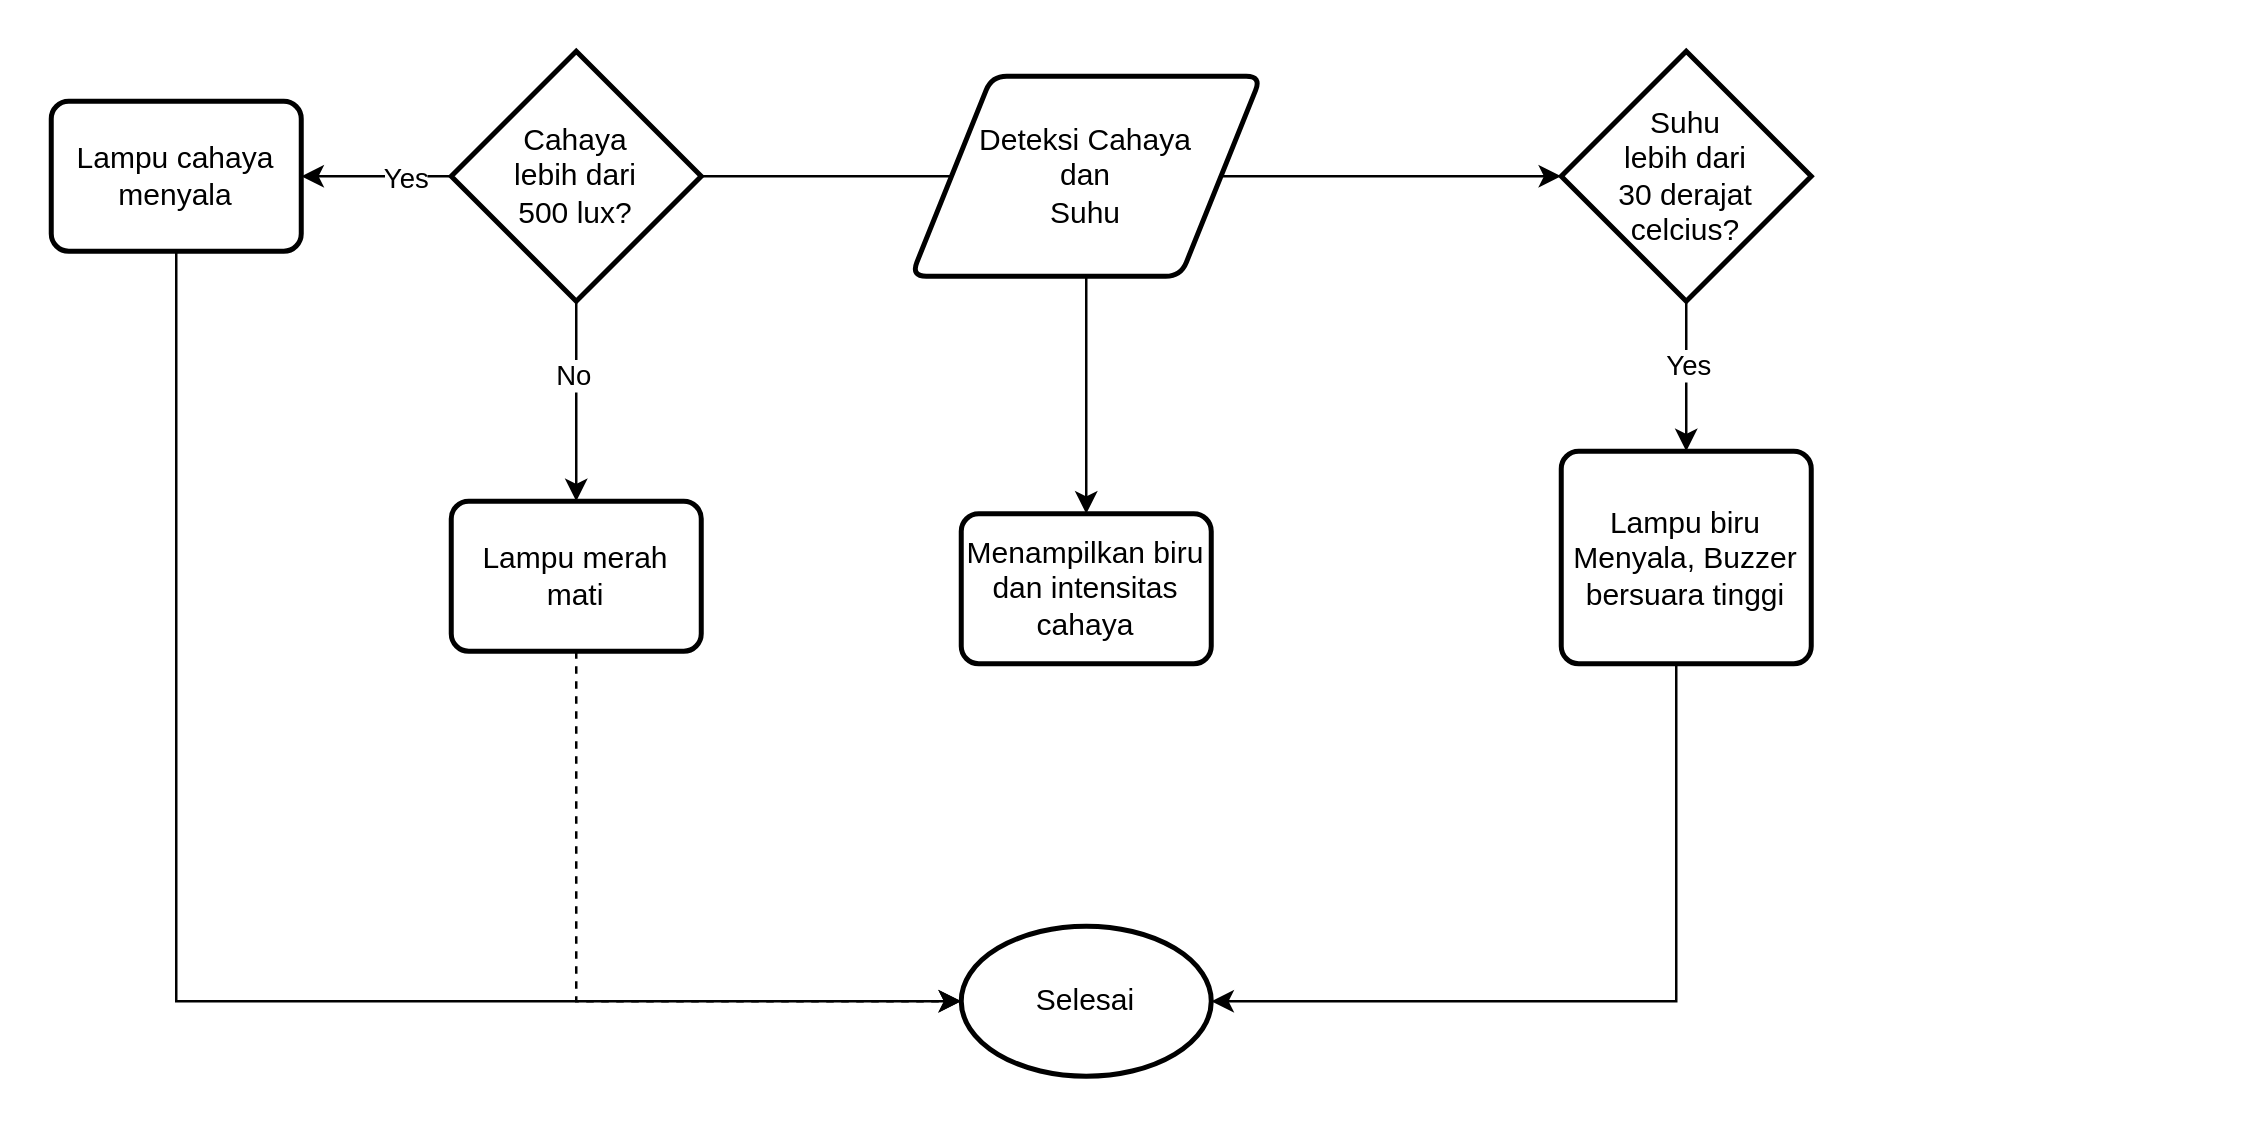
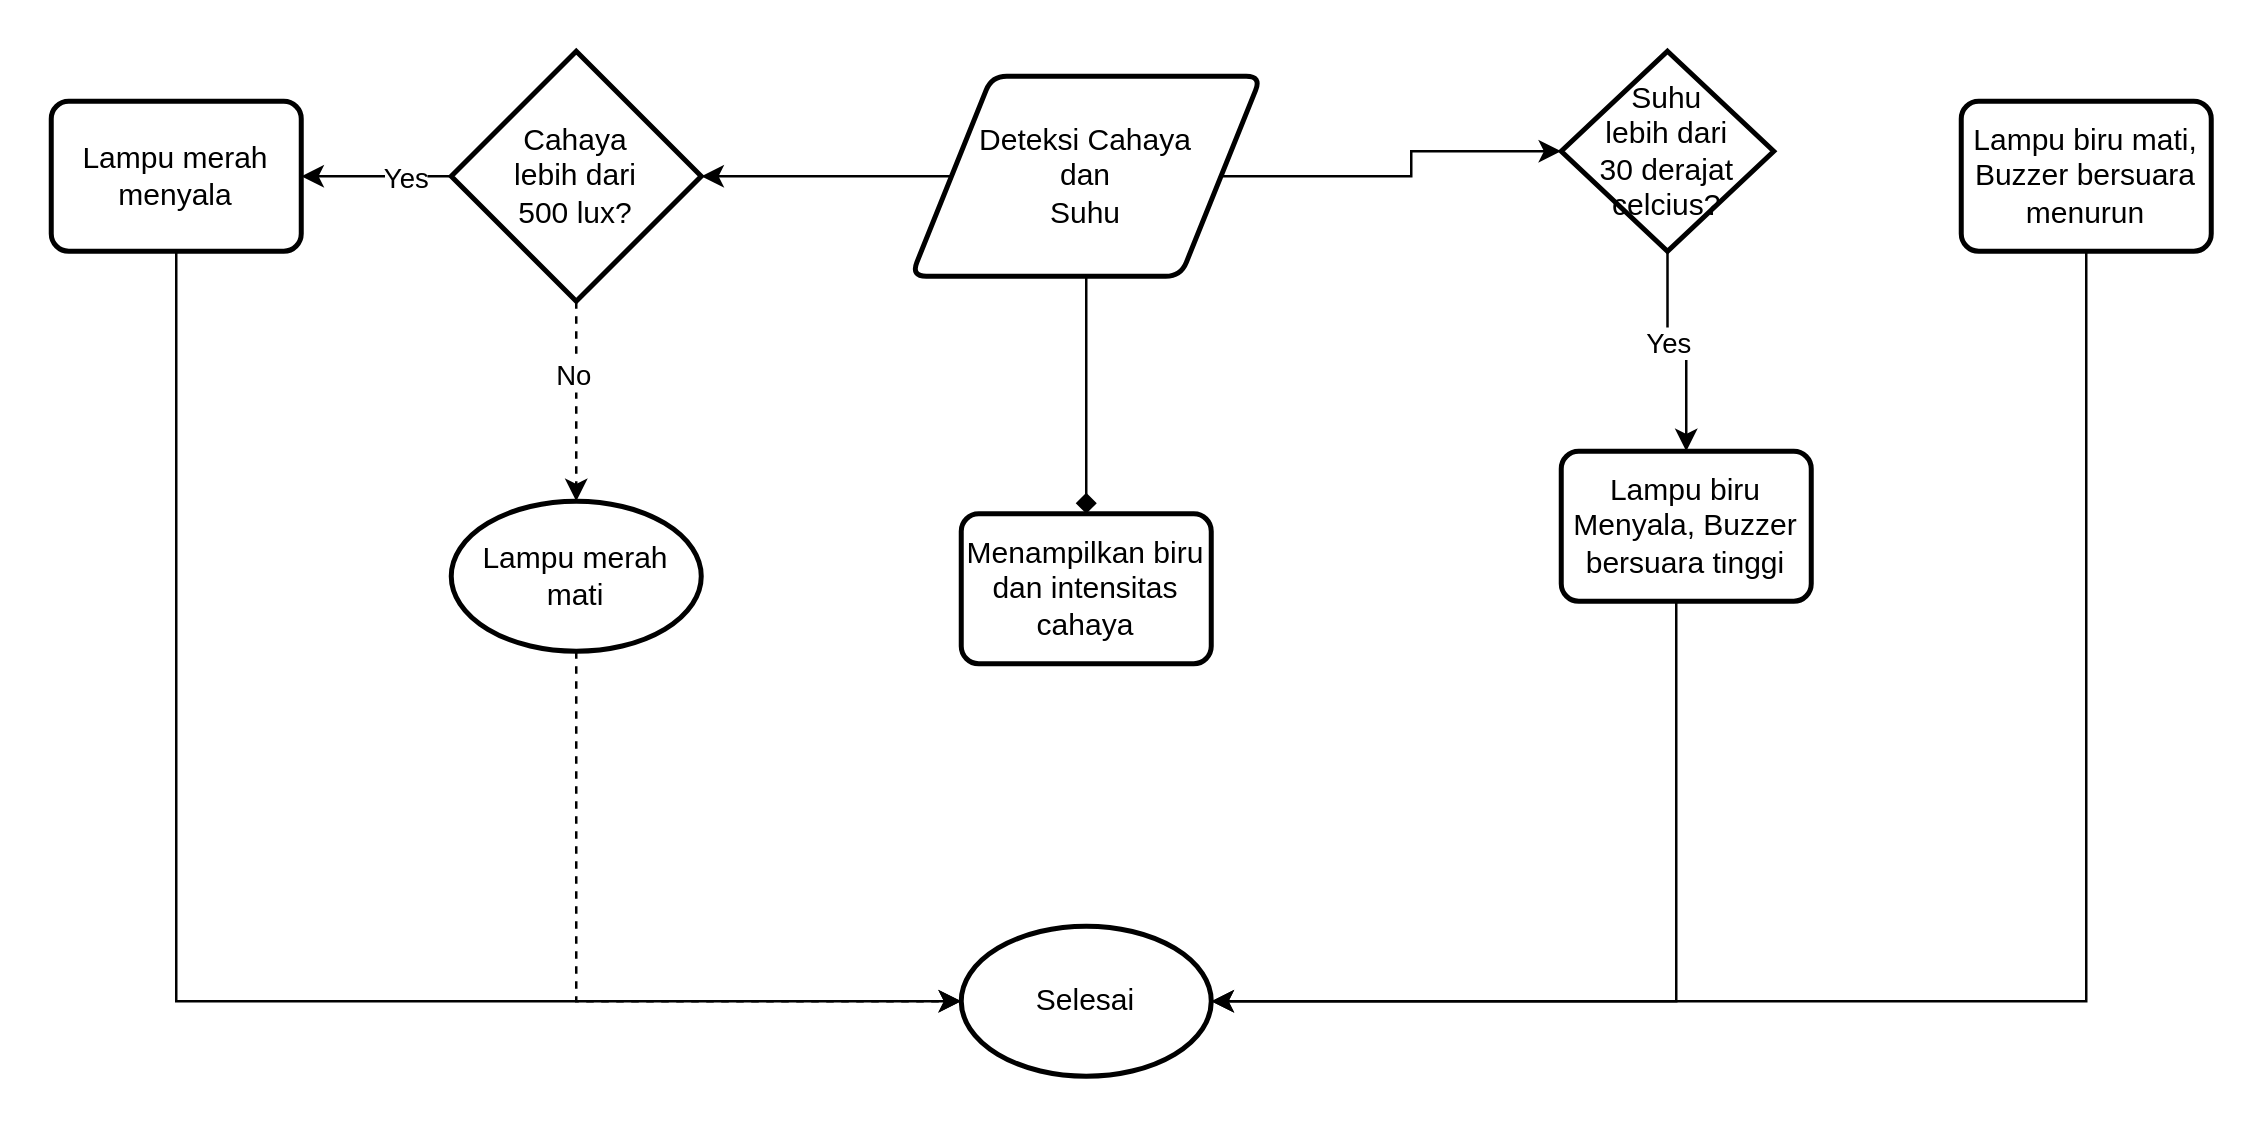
(176, 176) -> (176, 176)
(712, 176) -> (719, 176)
(1686, 176) -> (1668, 151)
none -> (2086, 176)
(576, 437) -> (576, 437)
(1086, 494) -> (1086, 493)
(1686, 558) -> (1686, 526)
(576, 576) -> (576, 576)
none -> (2086, 828)
